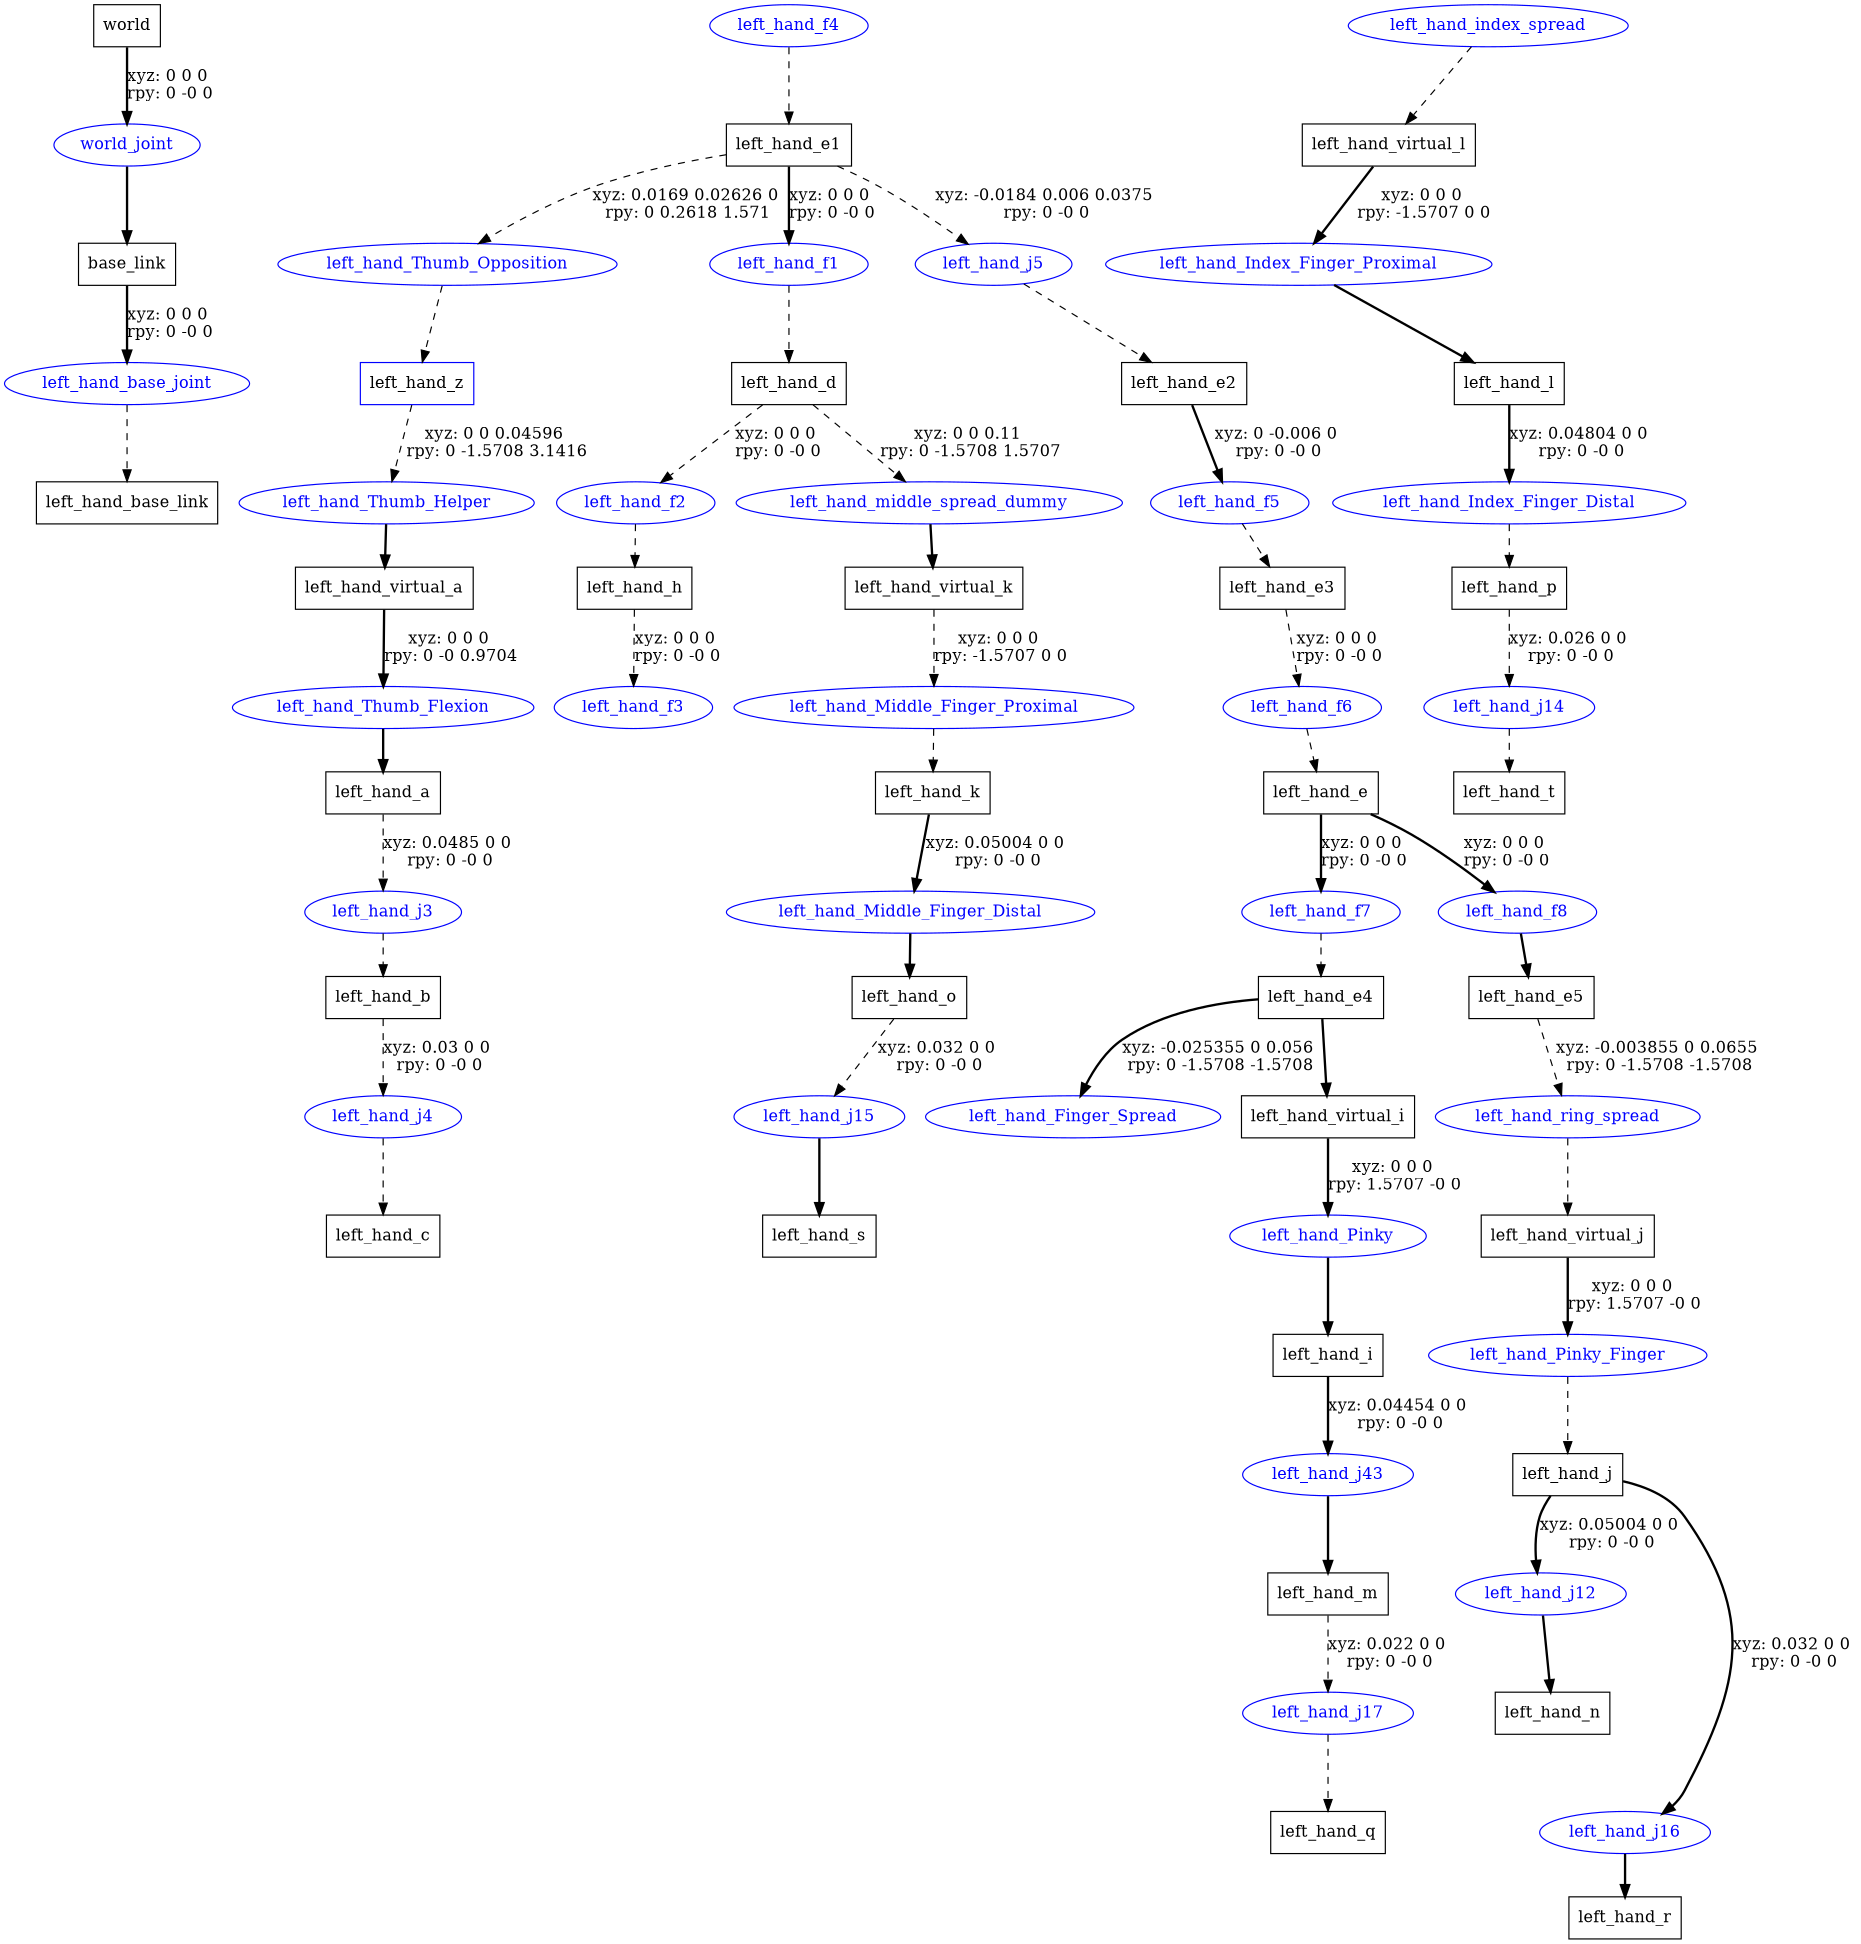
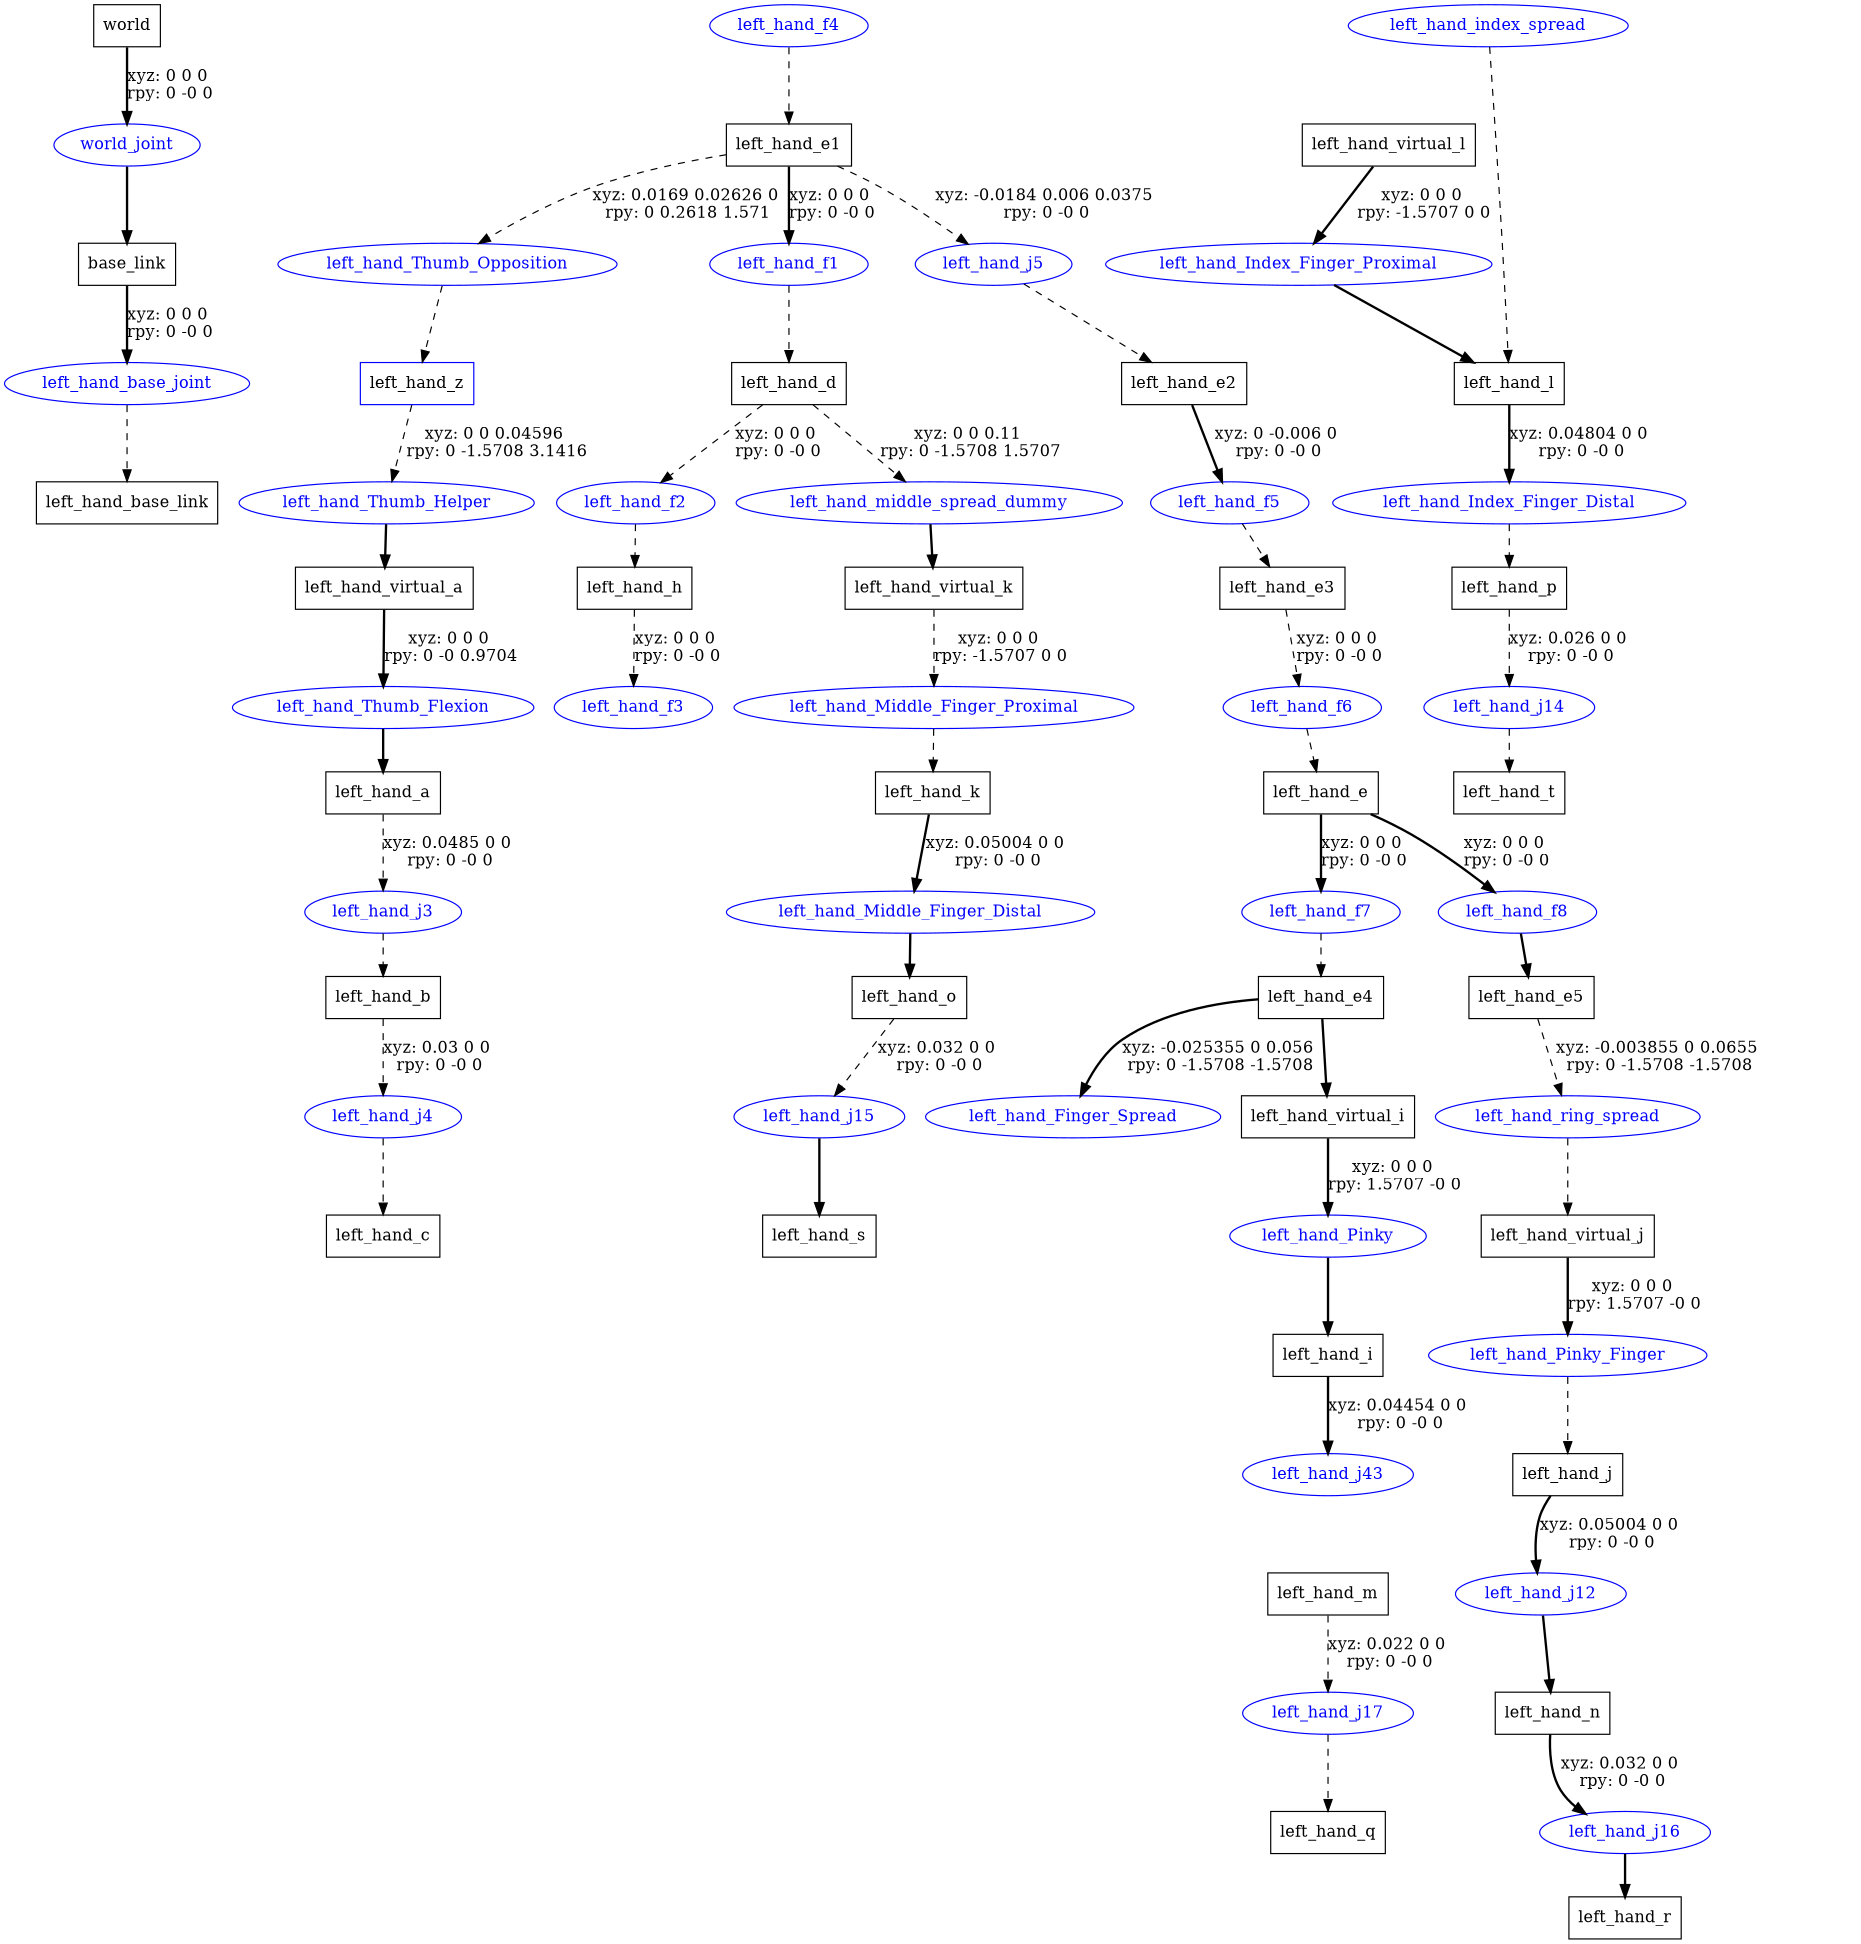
(1443, 81) -> (1500, 199)
(1328, 1528) -> none
(1731, 1626) -> (1554, 1774)
